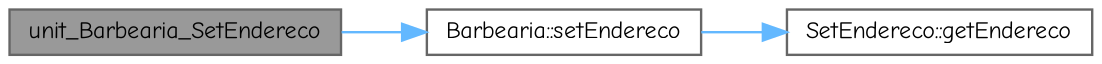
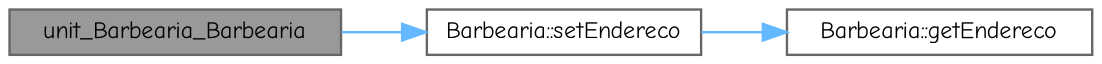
(175, 32) -> (175, 32)
(940, 32) -> (940, 32)
